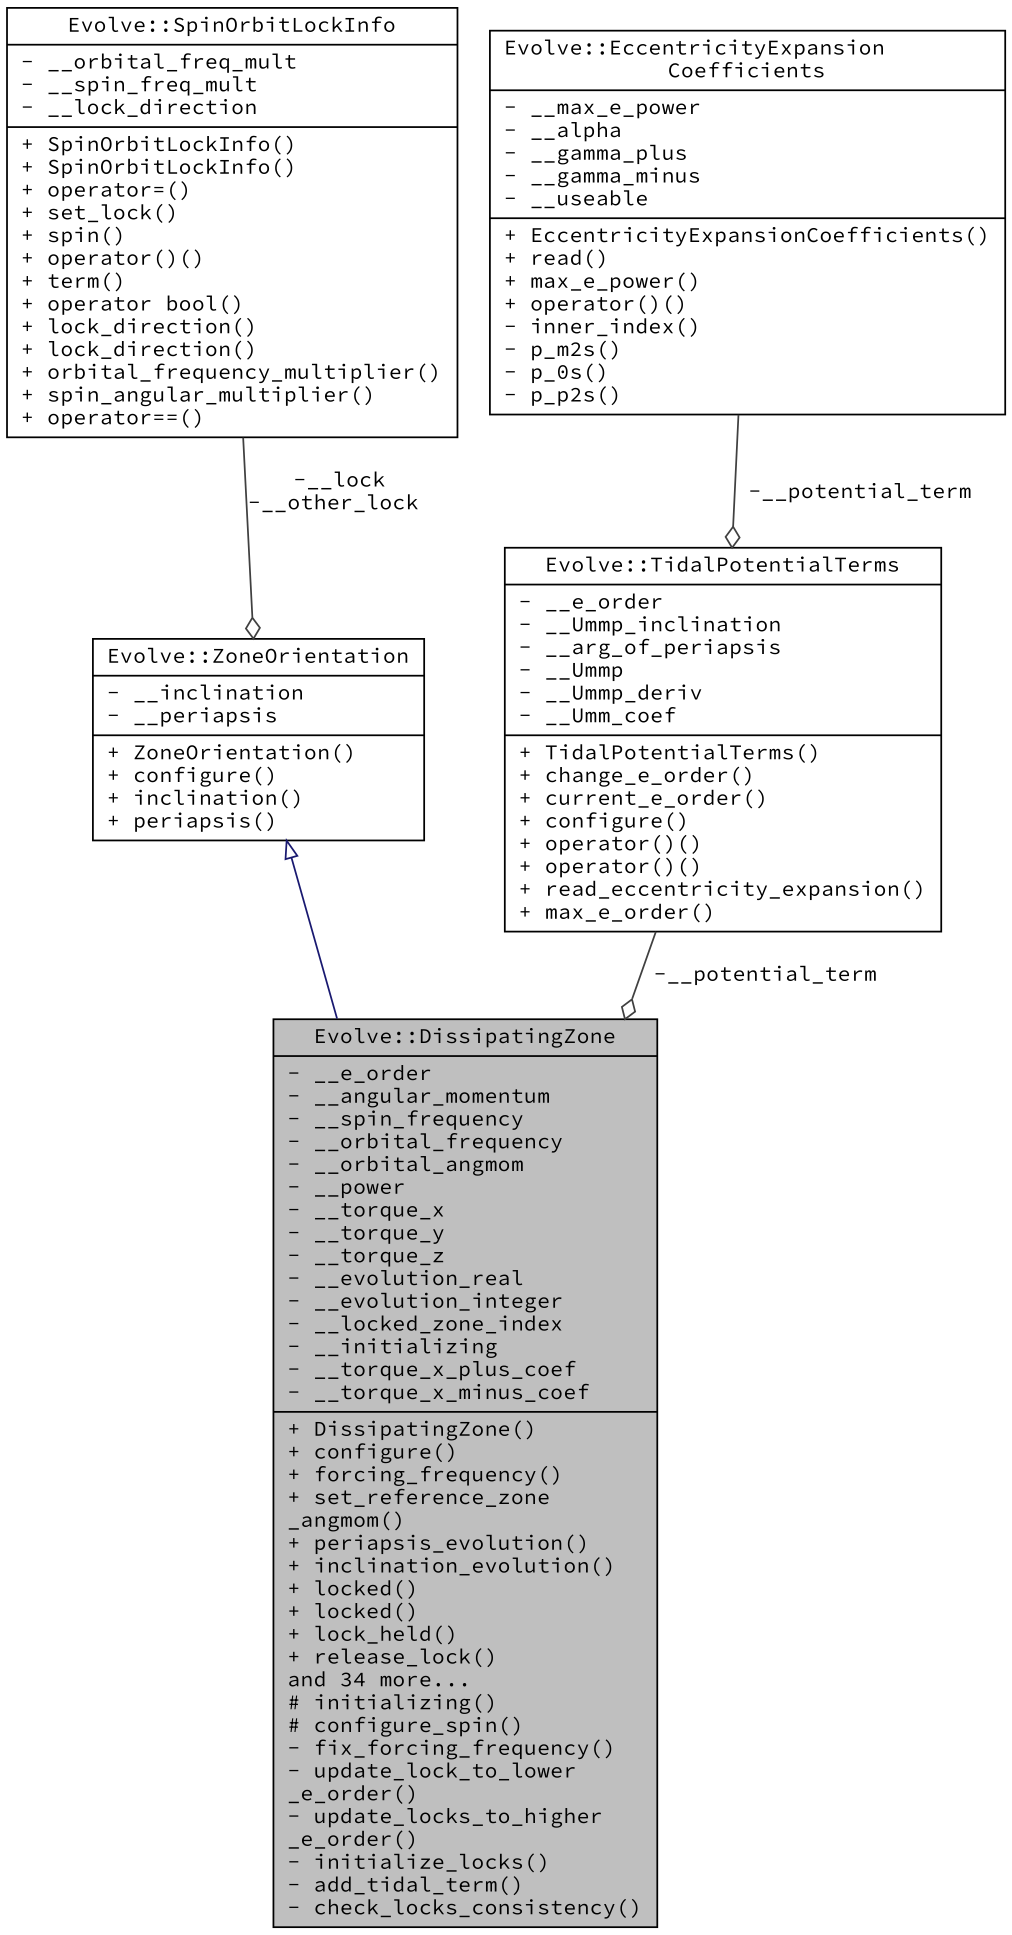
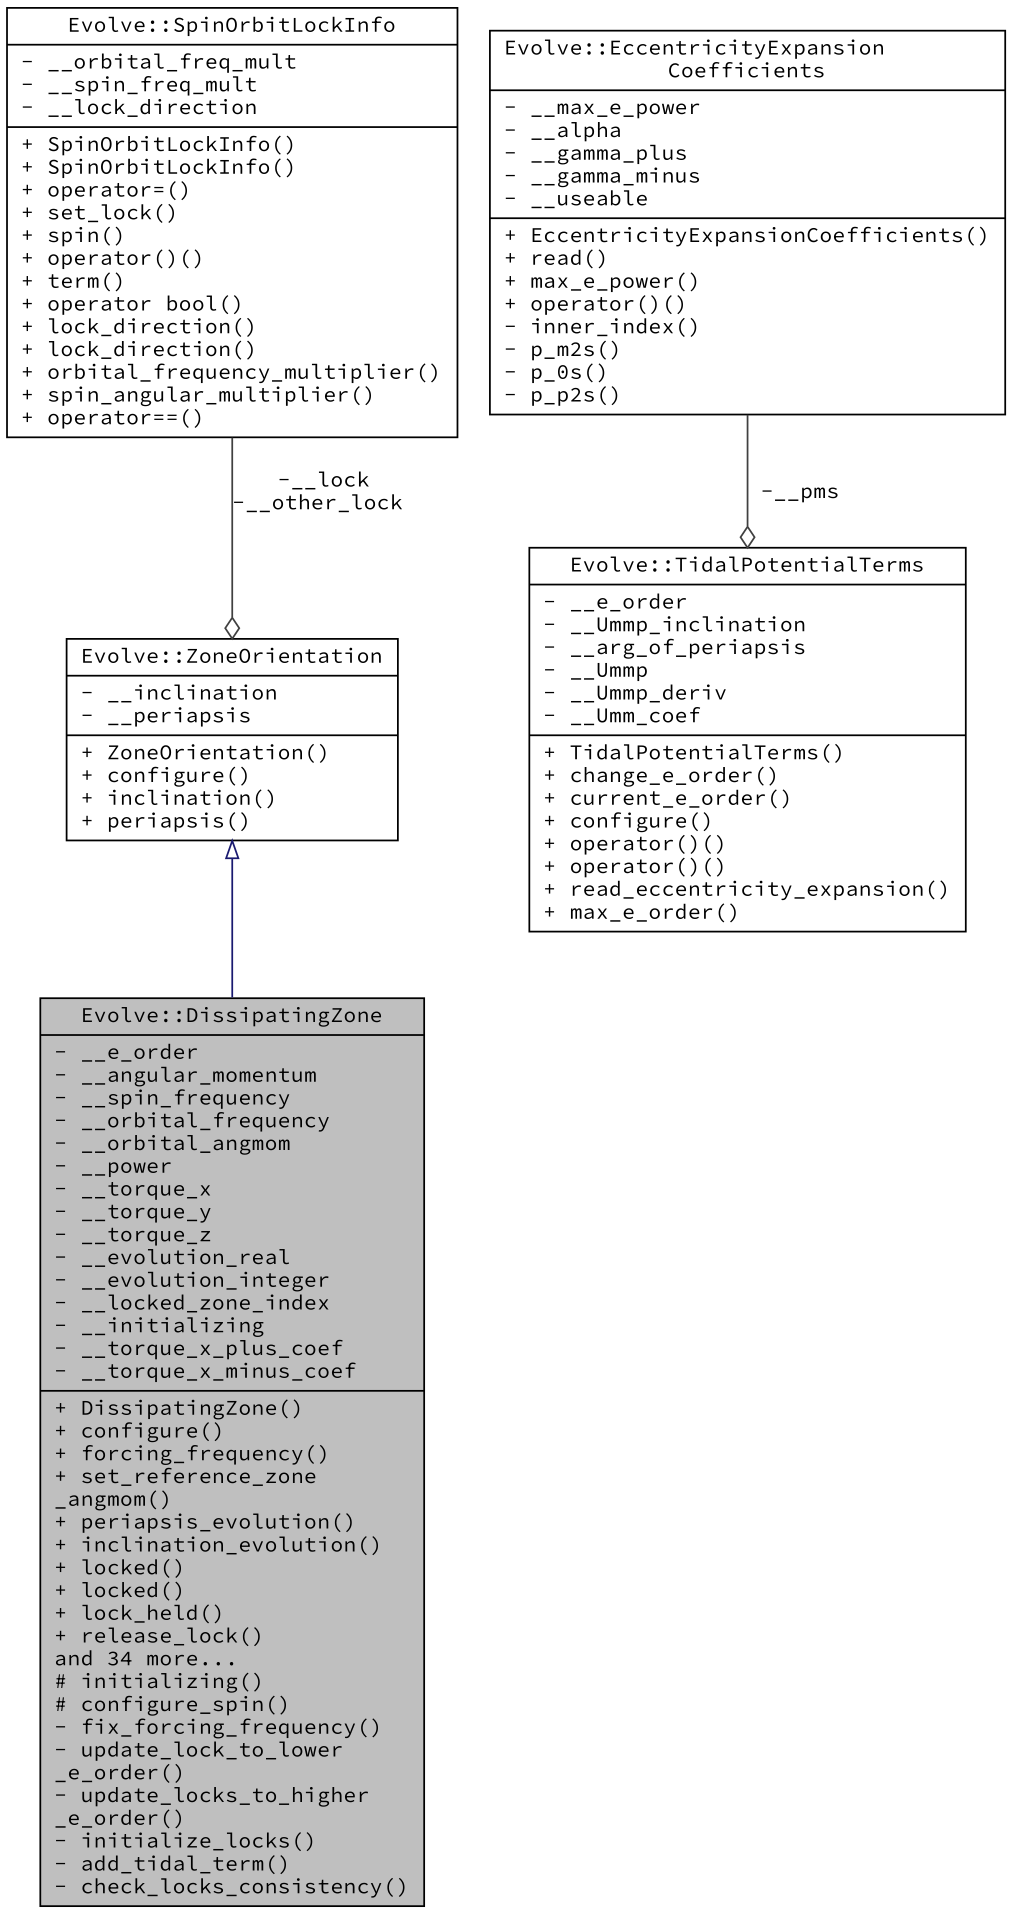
(854, 493) -> (794, 493)
(644, 965) -> none
